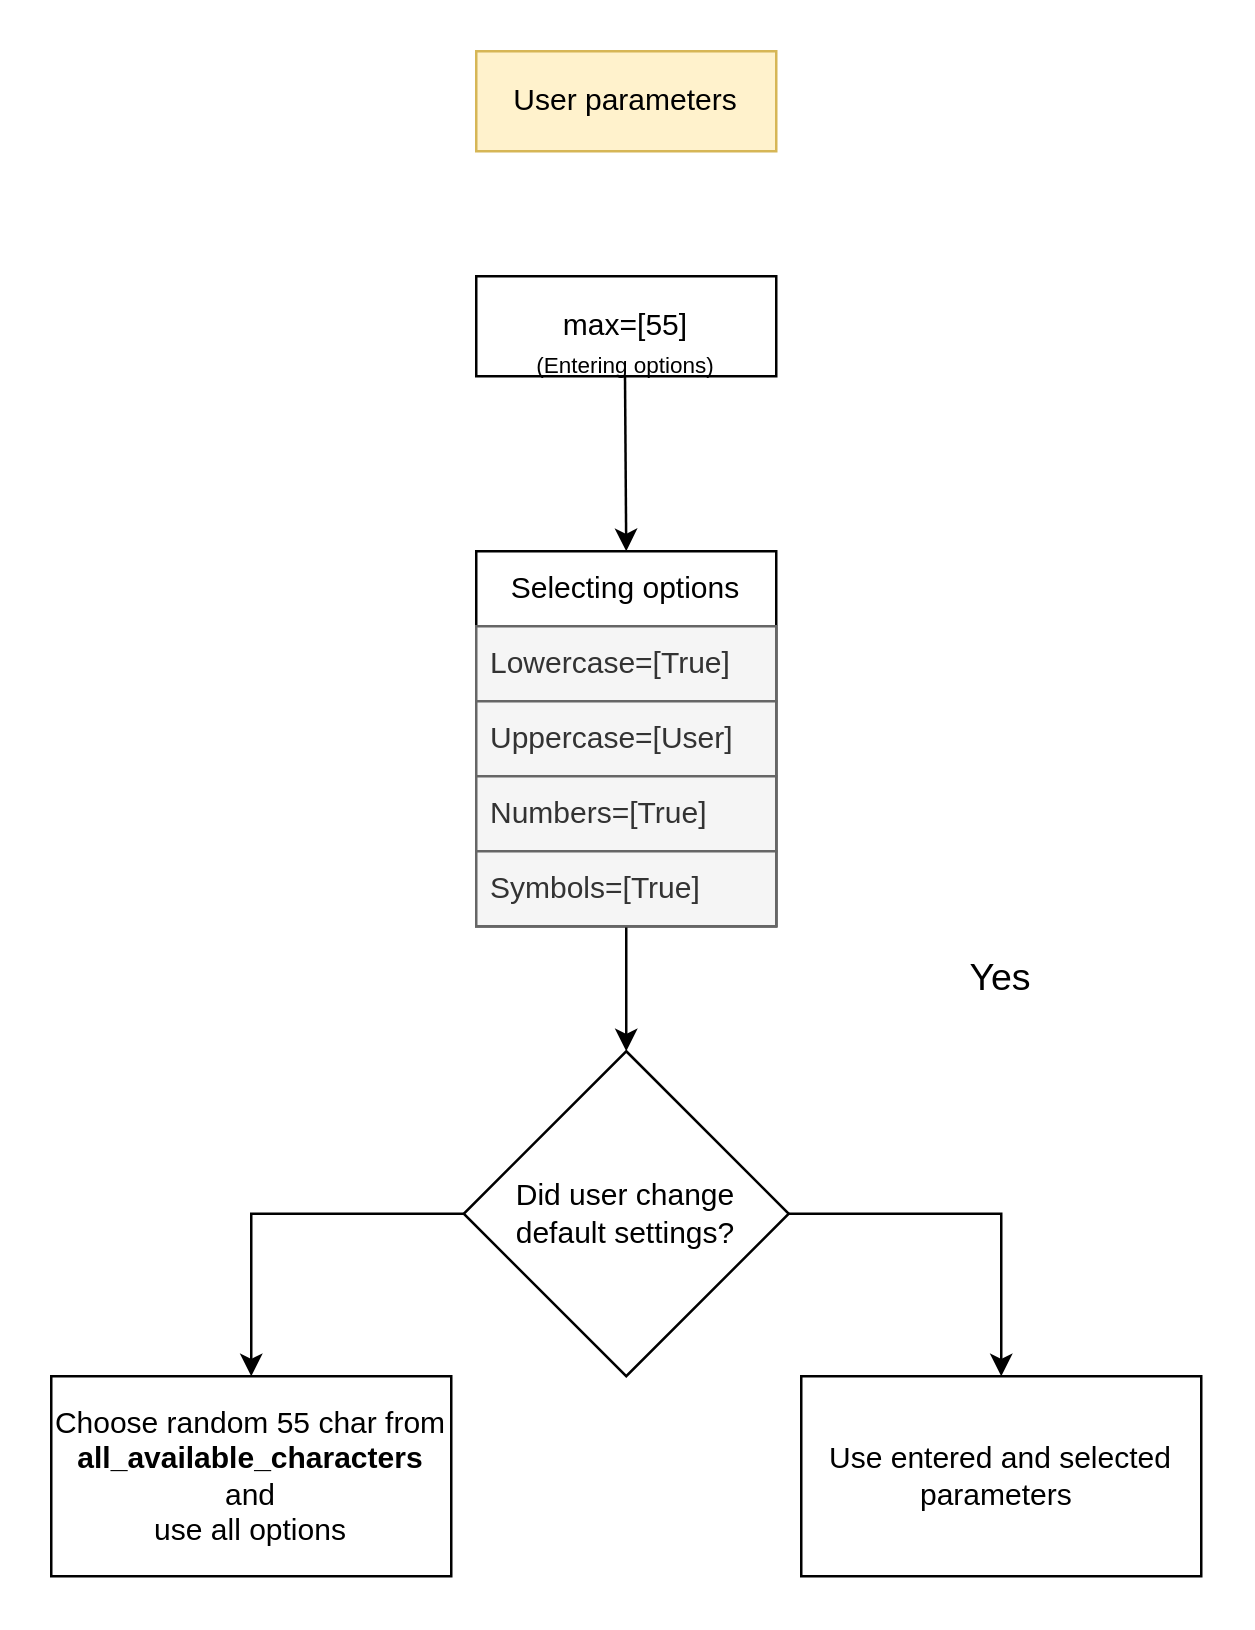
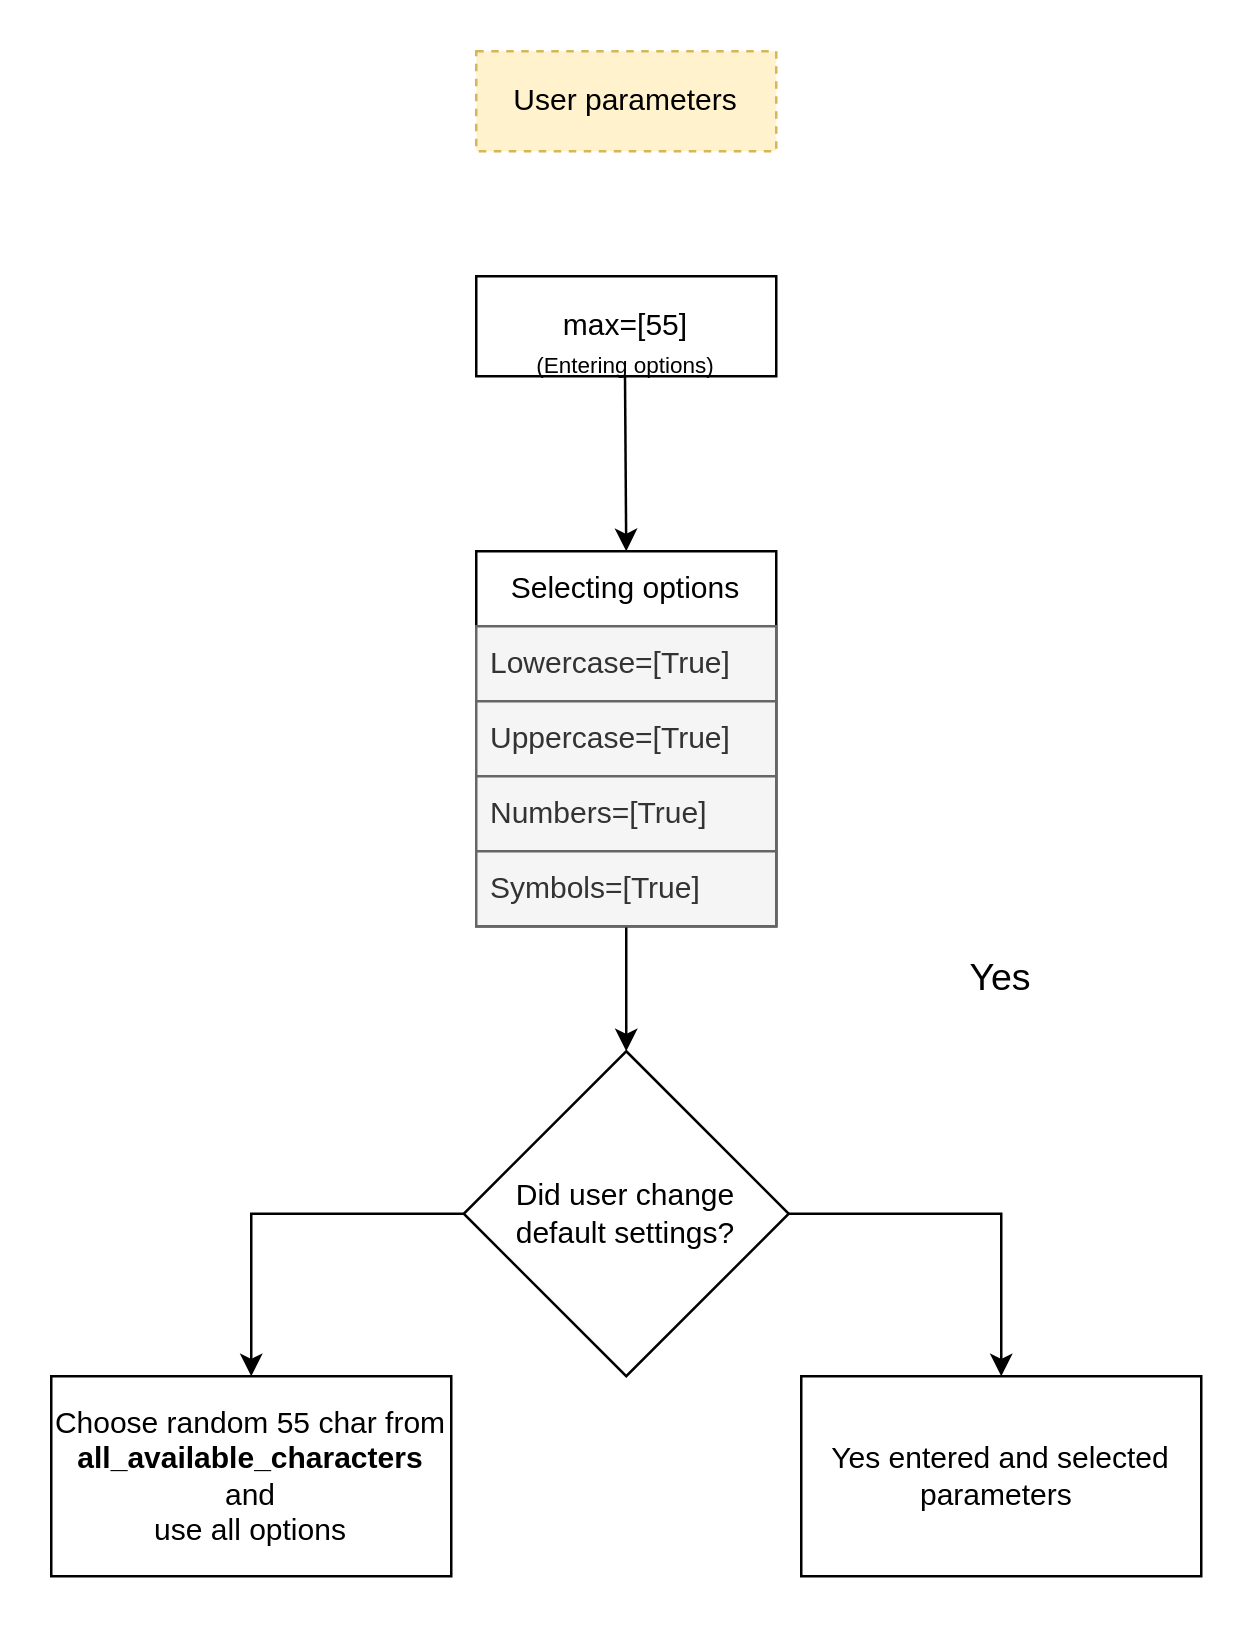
(626, 101) -> (626, 101)
(626, 739) -> (626, 739)
(1001, 1476) -> (1001, 1476)
